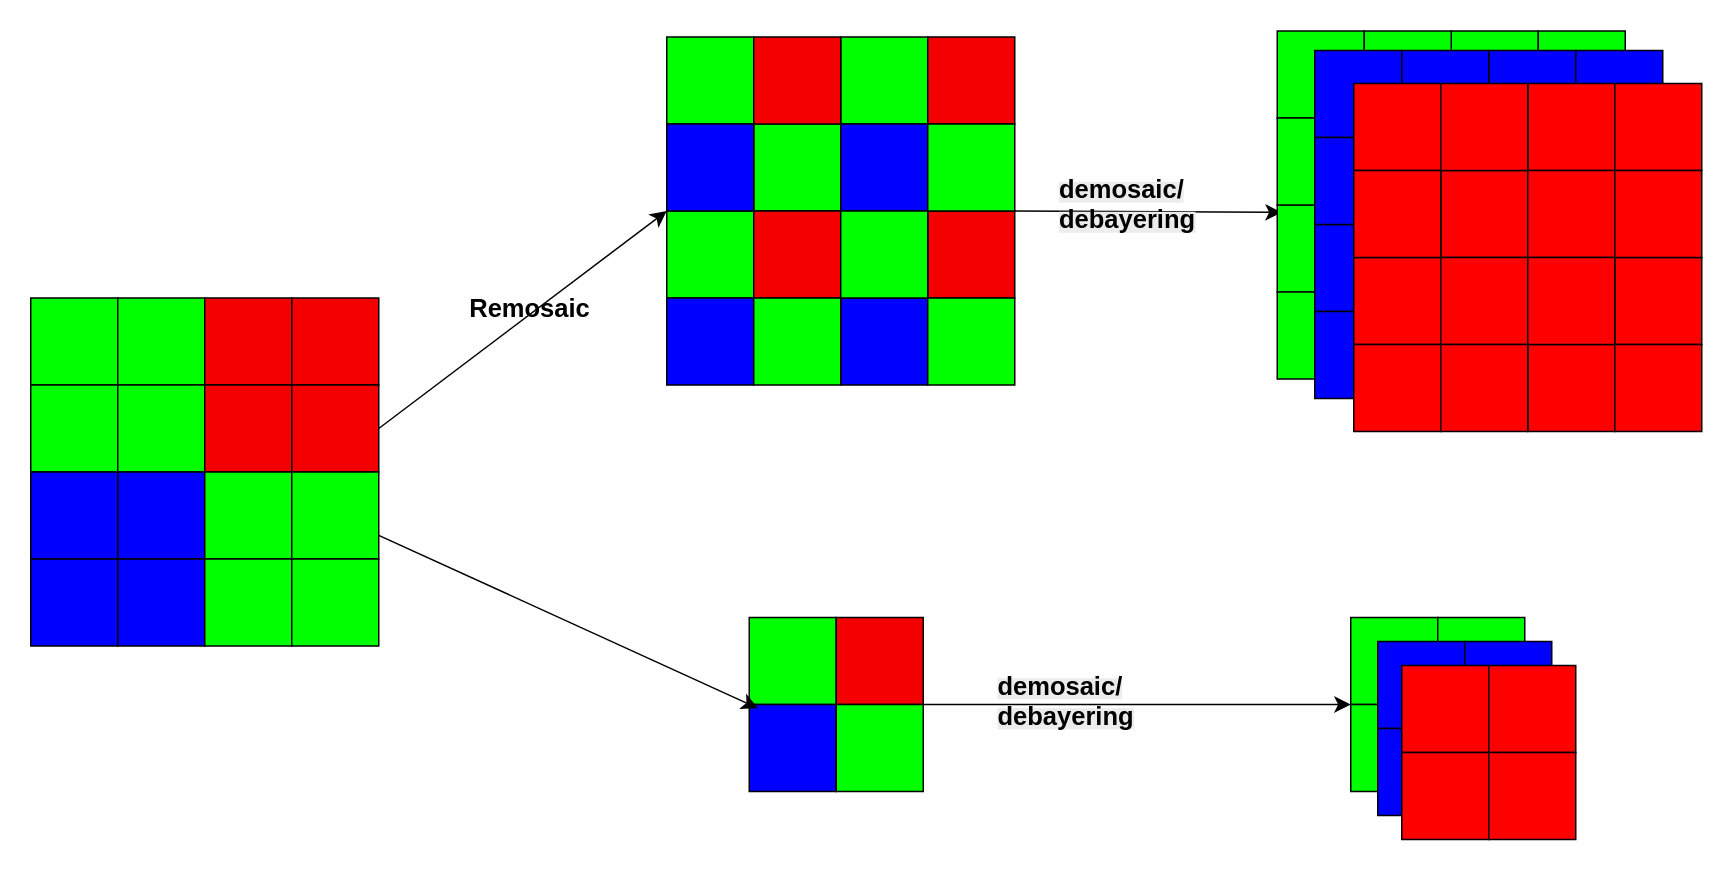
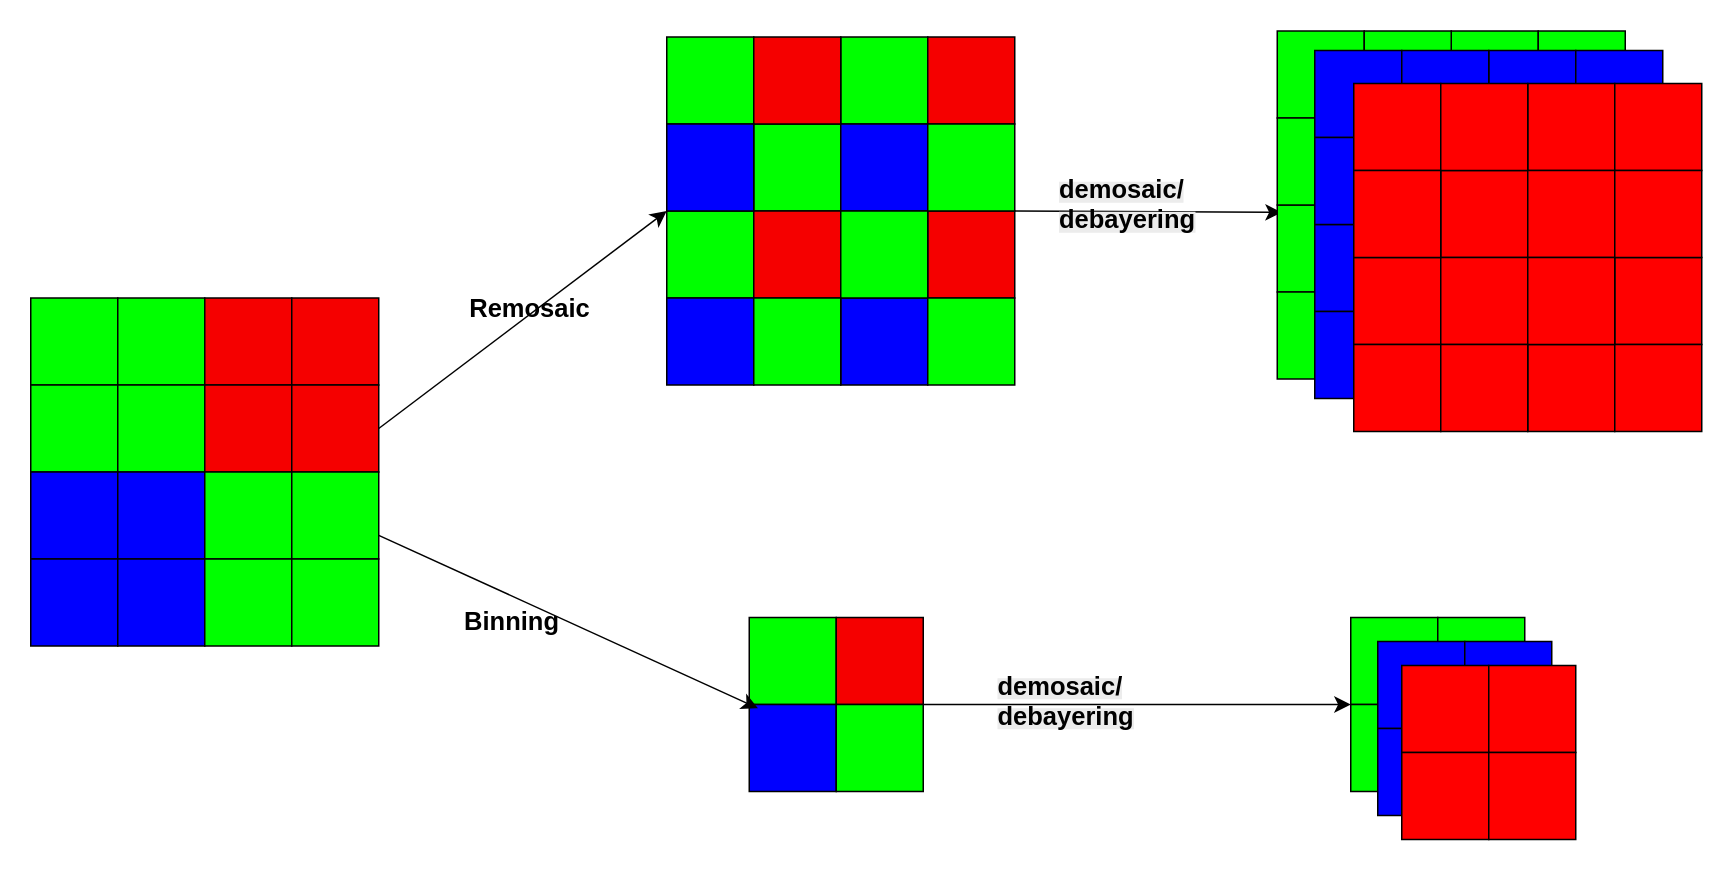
none -> (512, 623)
